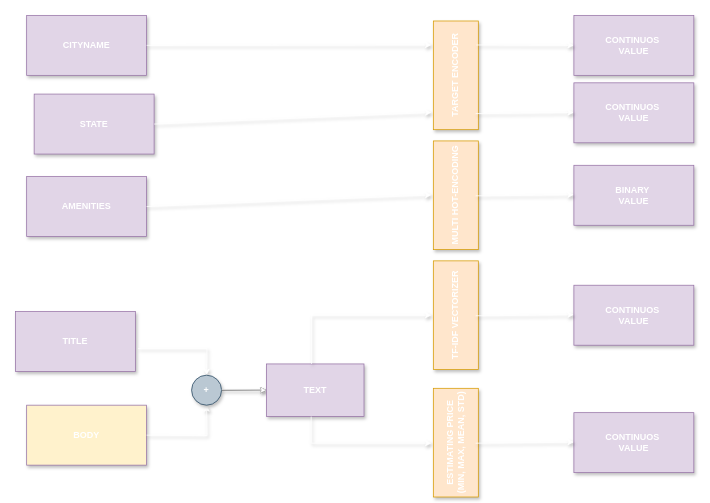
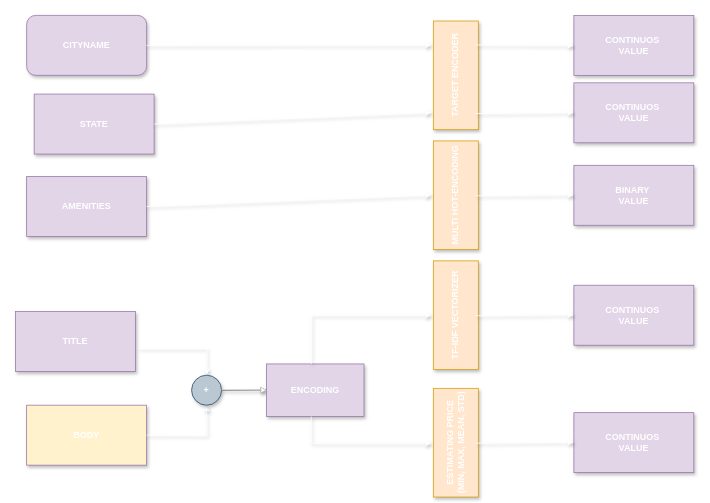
(87, 45) -> (87, 45)
(315, 390) -> (315, 390)
